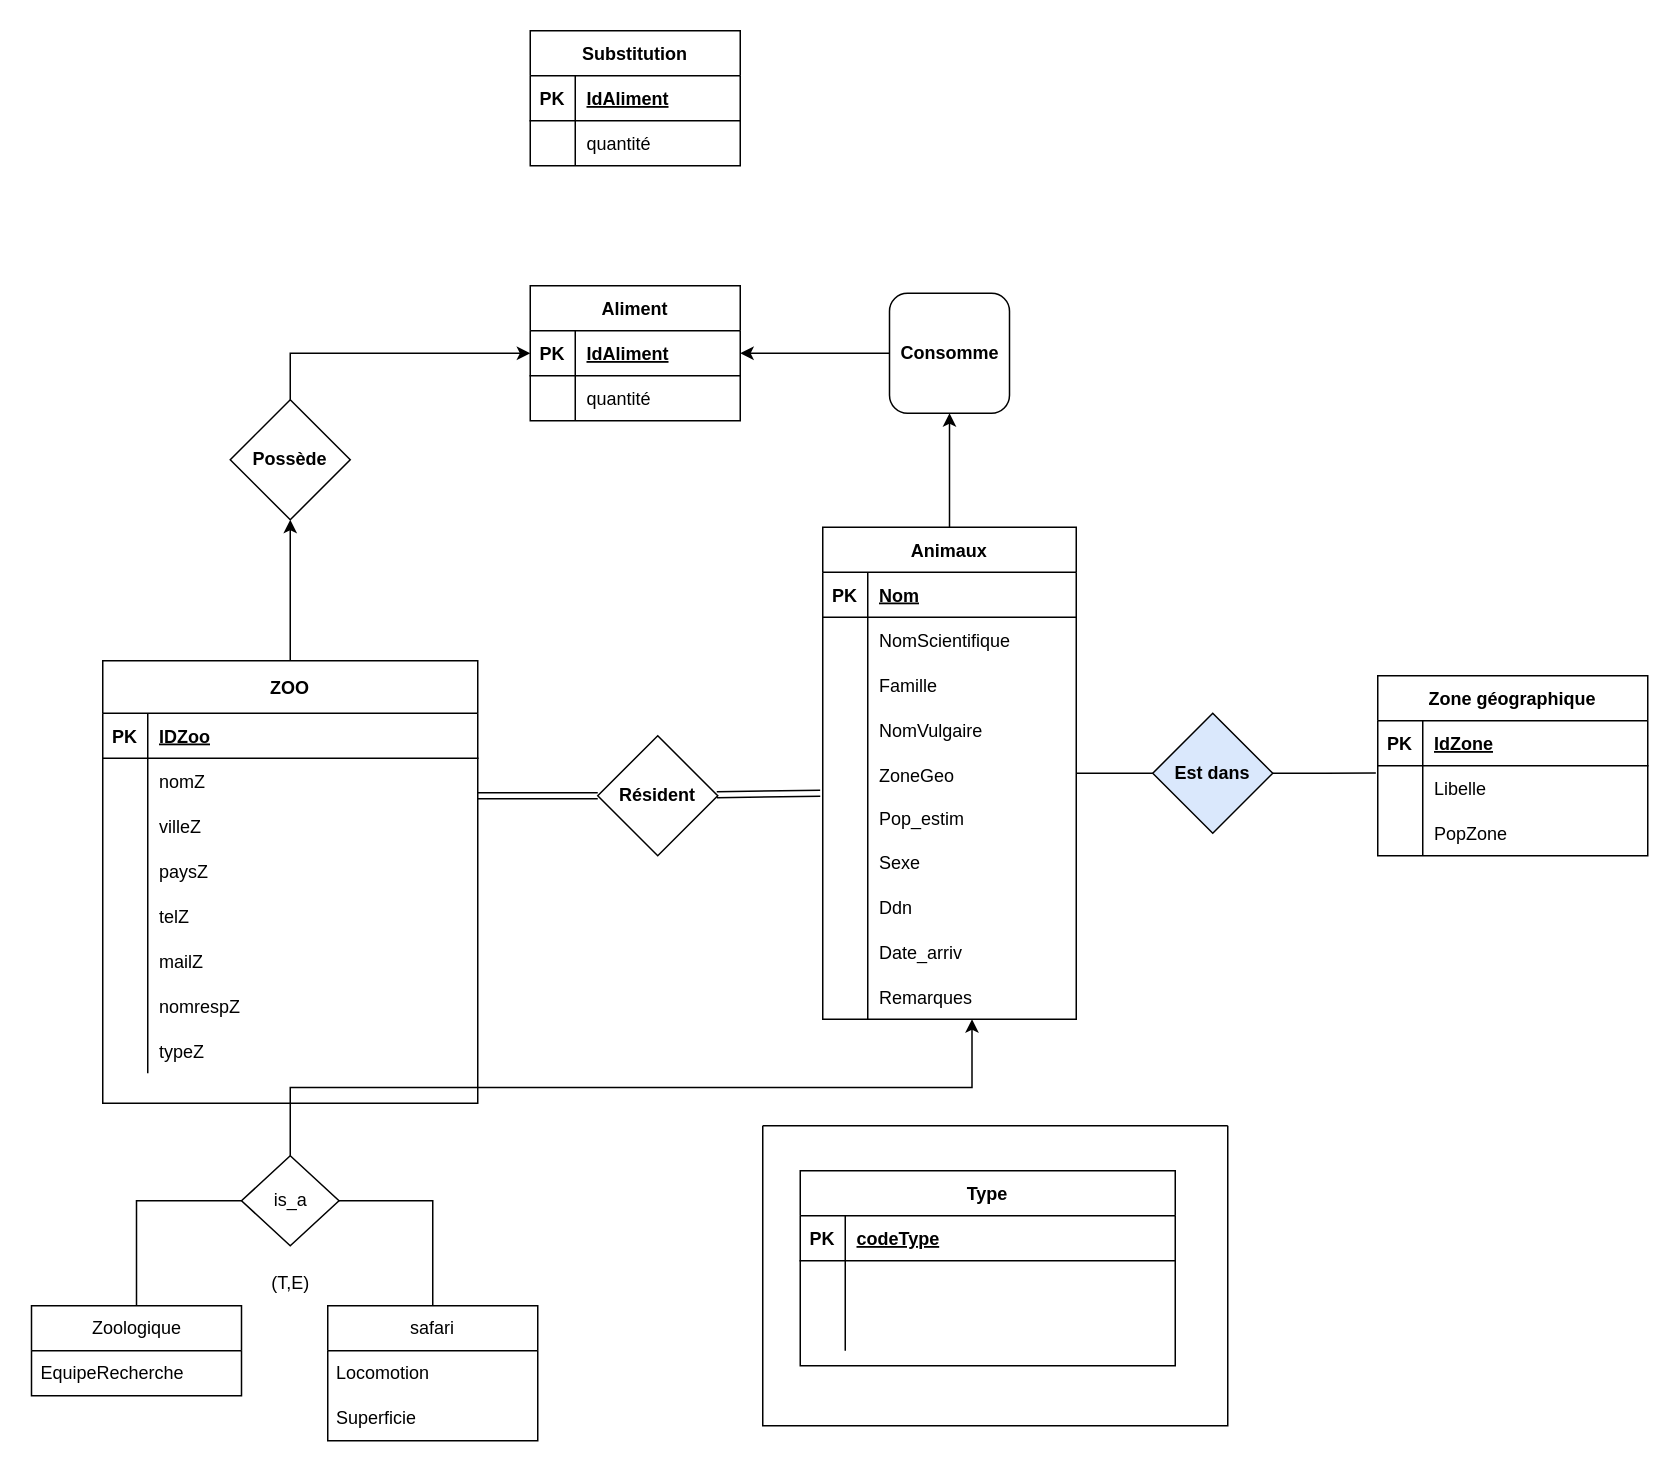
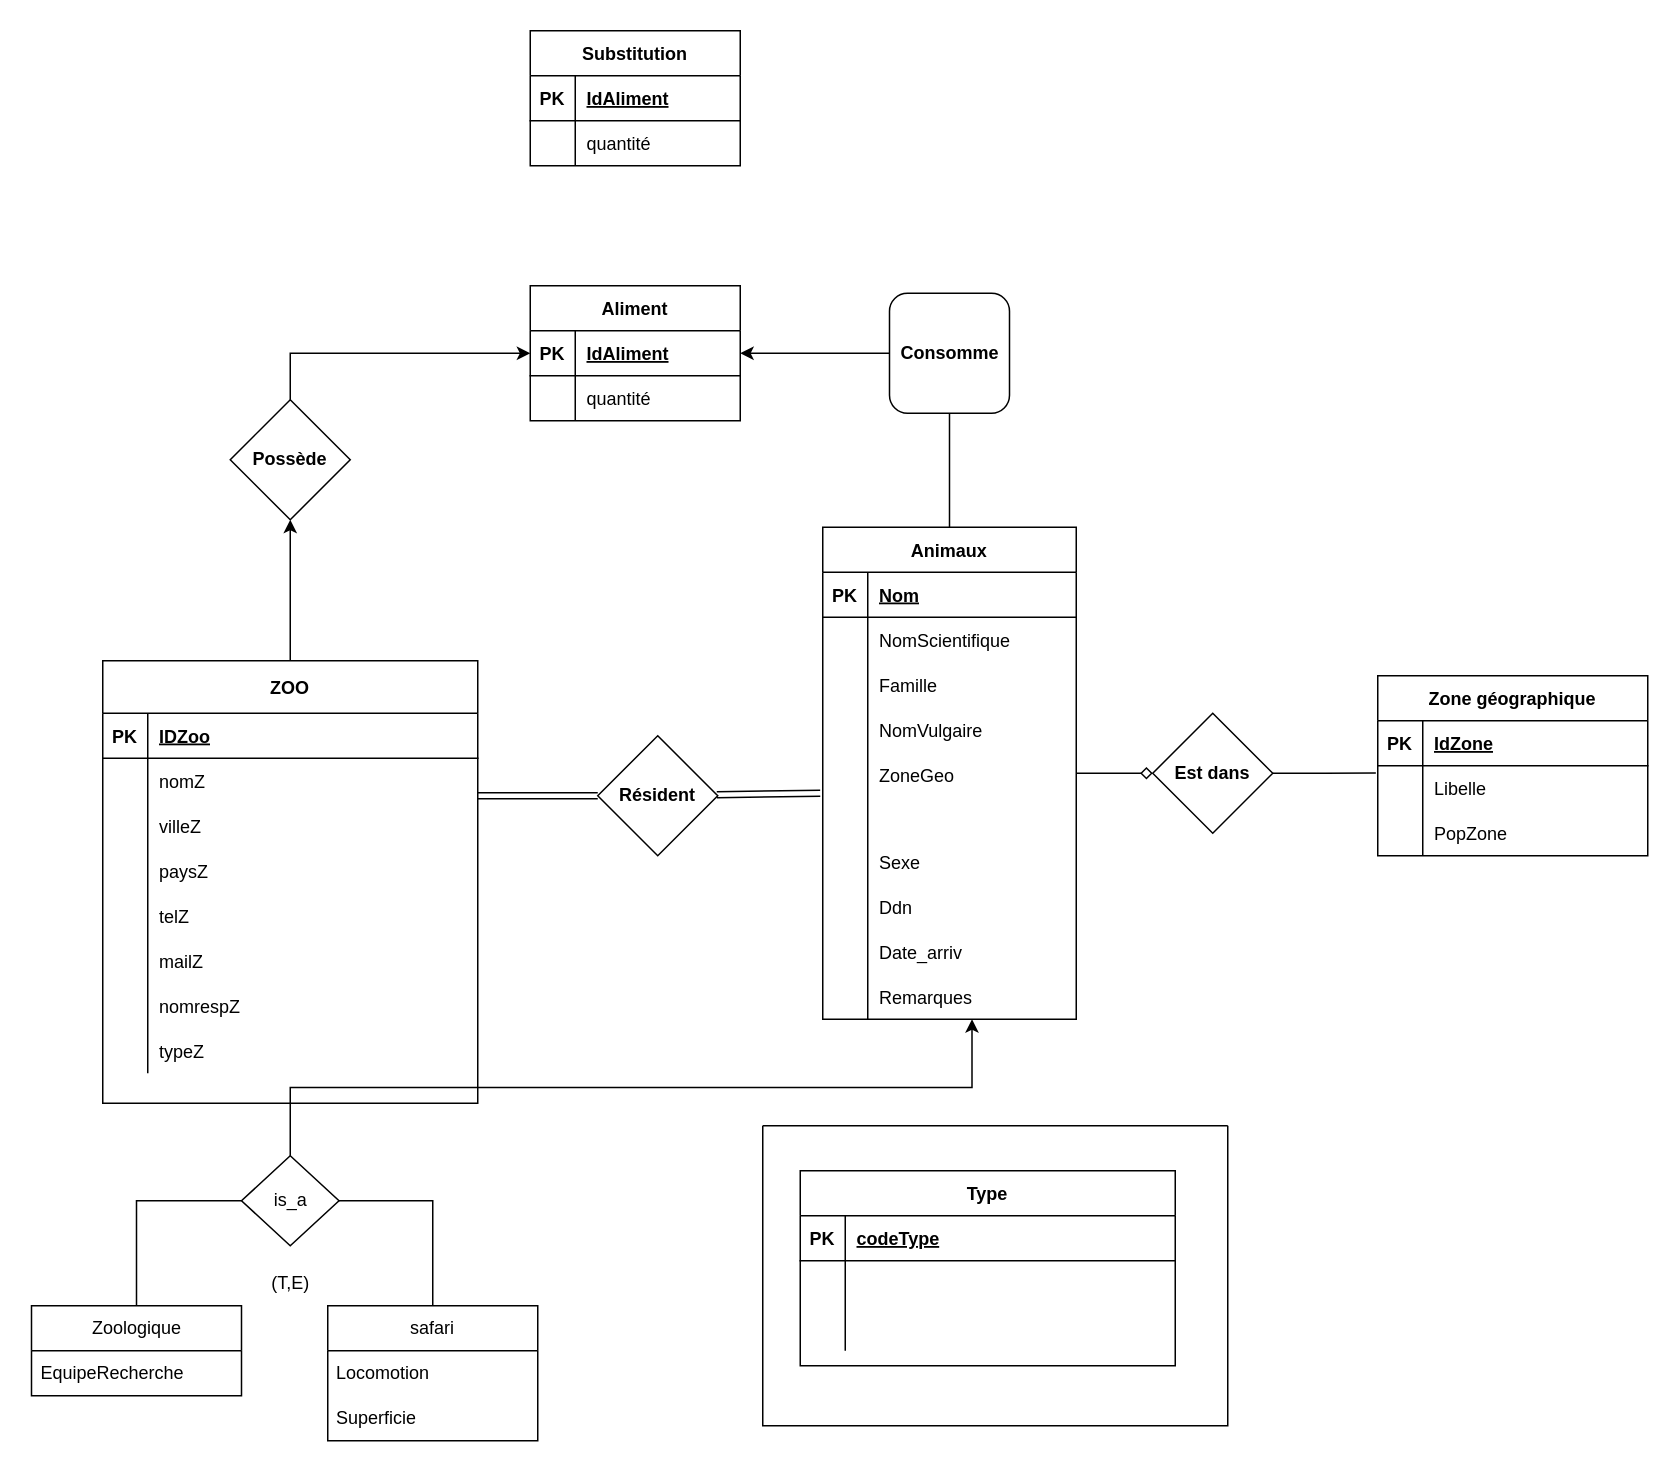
(950, 425) -> (950, 420)
(1145, 773) -> (1140, 773)
(1213, 773) -> (1213, 773)
(972, 818) -> none
